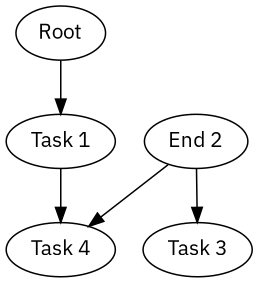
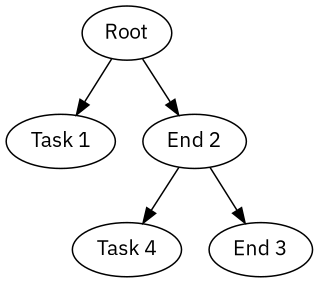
none -> (156, 80)
(61, 188) -> none
(198, 250) -> (261, 250)
